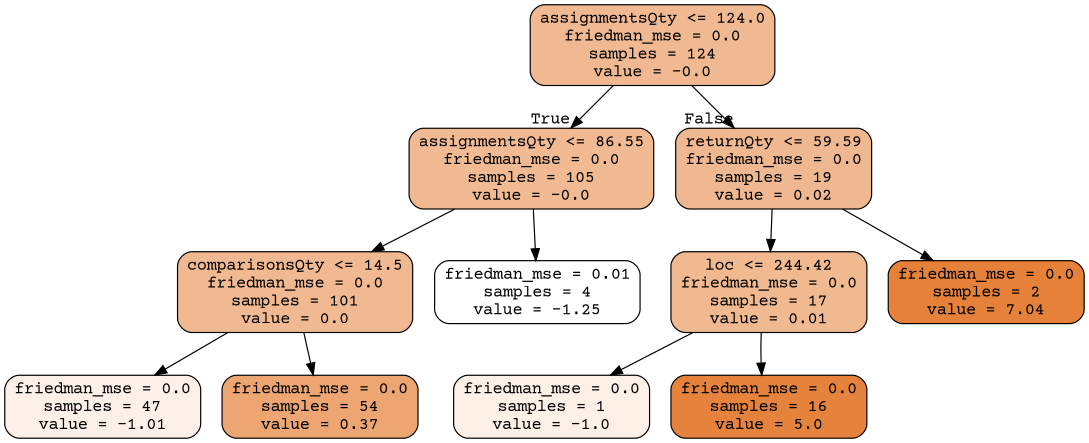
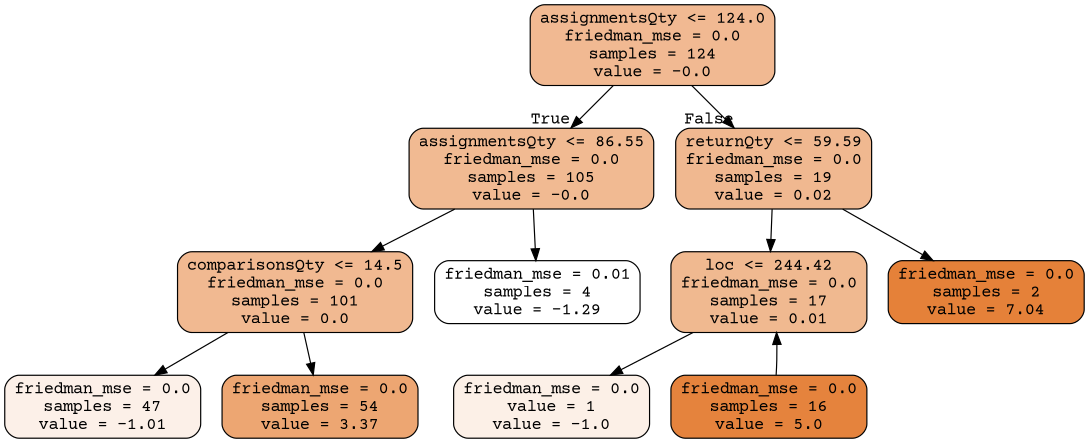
(537, 292) -> (537, 292)
(761, 348) -> (777, 360)
(320, 407) -> (320, 407)
(552, 407) -> (552, 407)
